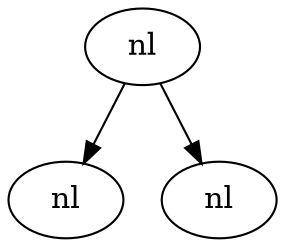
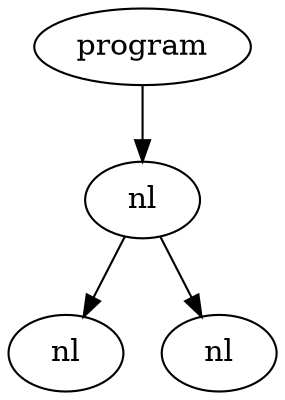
none -> (143, 47)
